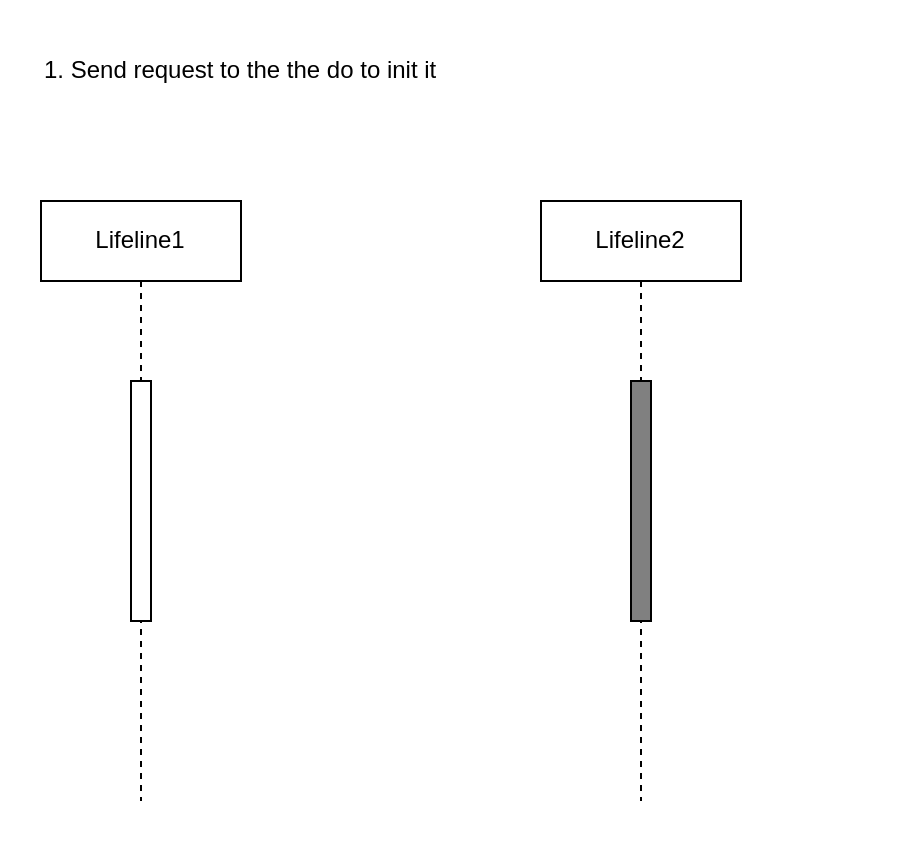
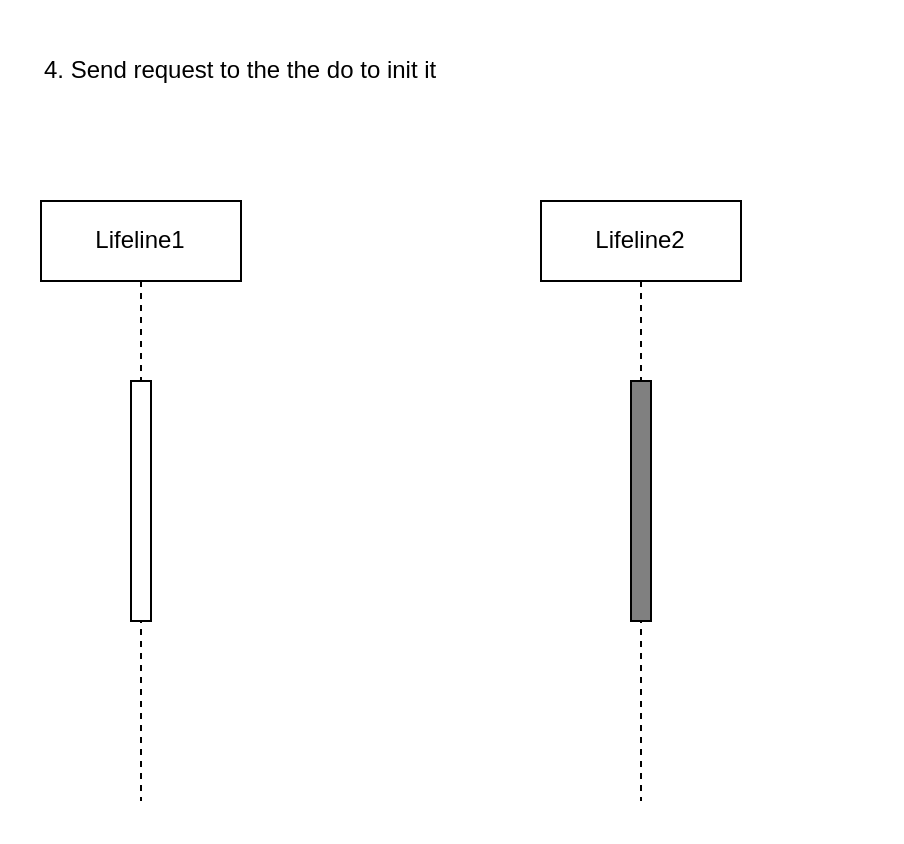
(273, 71) -> (273, 71)
